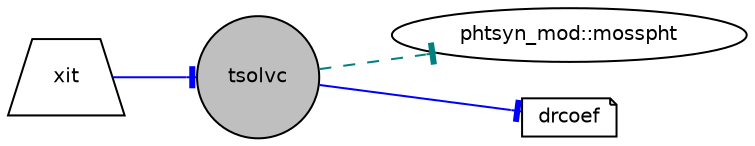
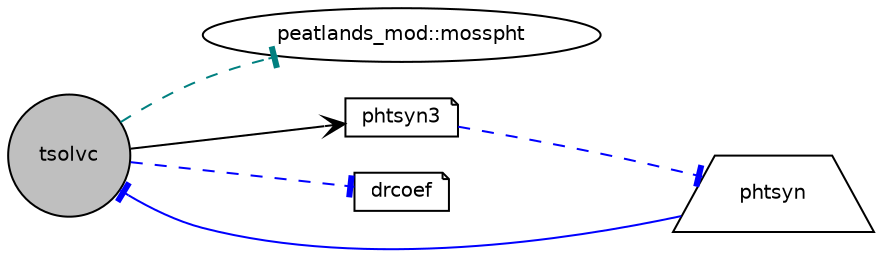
(569, 35) -> (402, 35)
(66, 77) -> (774, 194)
(415, 98) -> (237, 174)
none -> (402, 117)
